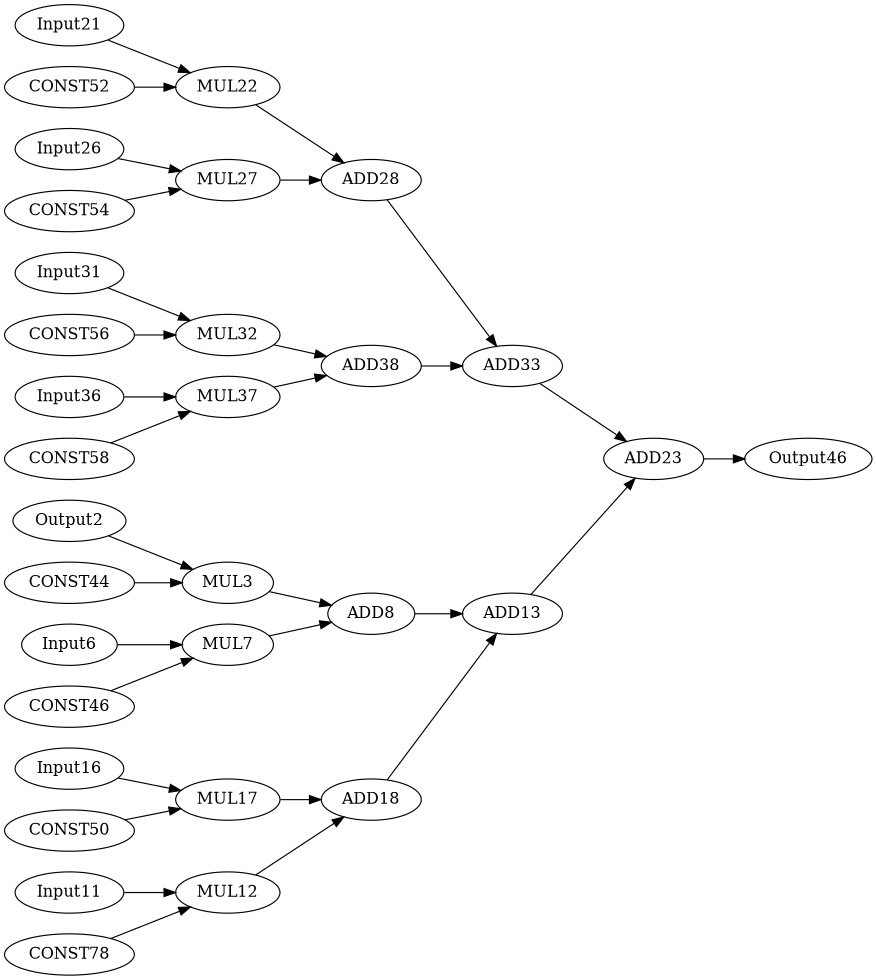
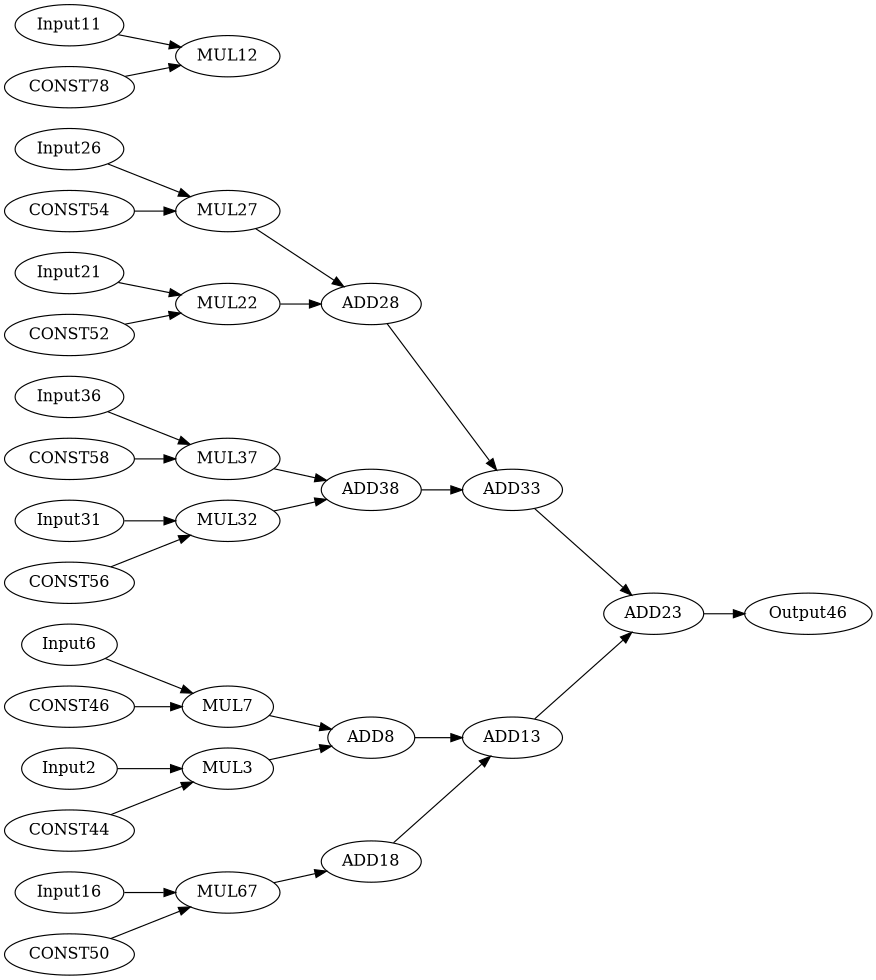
(69, 521) -> (69, 769)
(228, 800) -> (228, 893)
(295, 849) -> none
